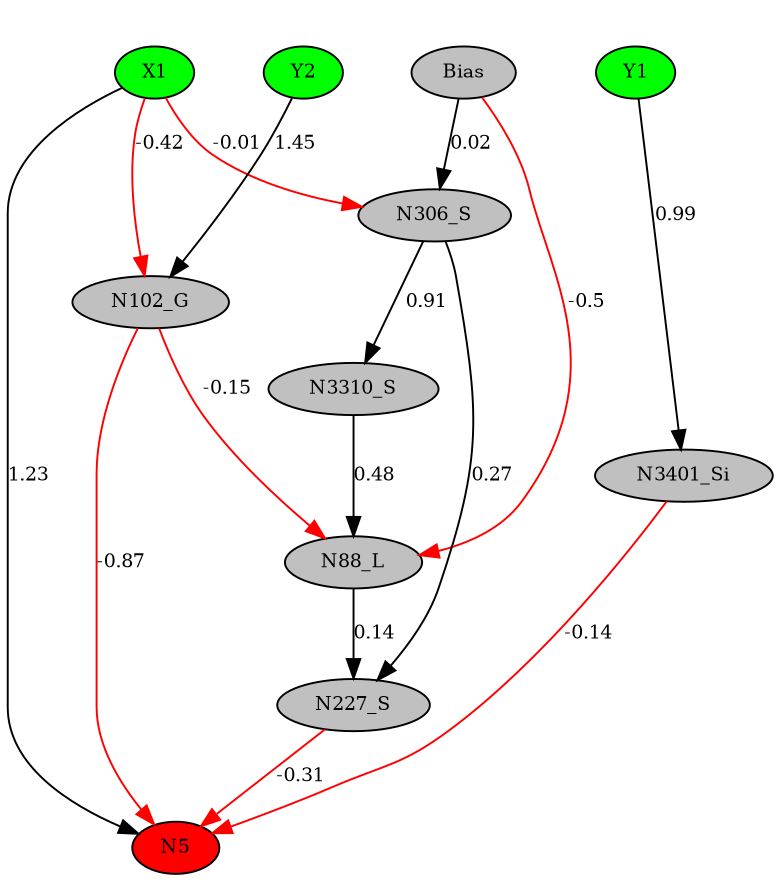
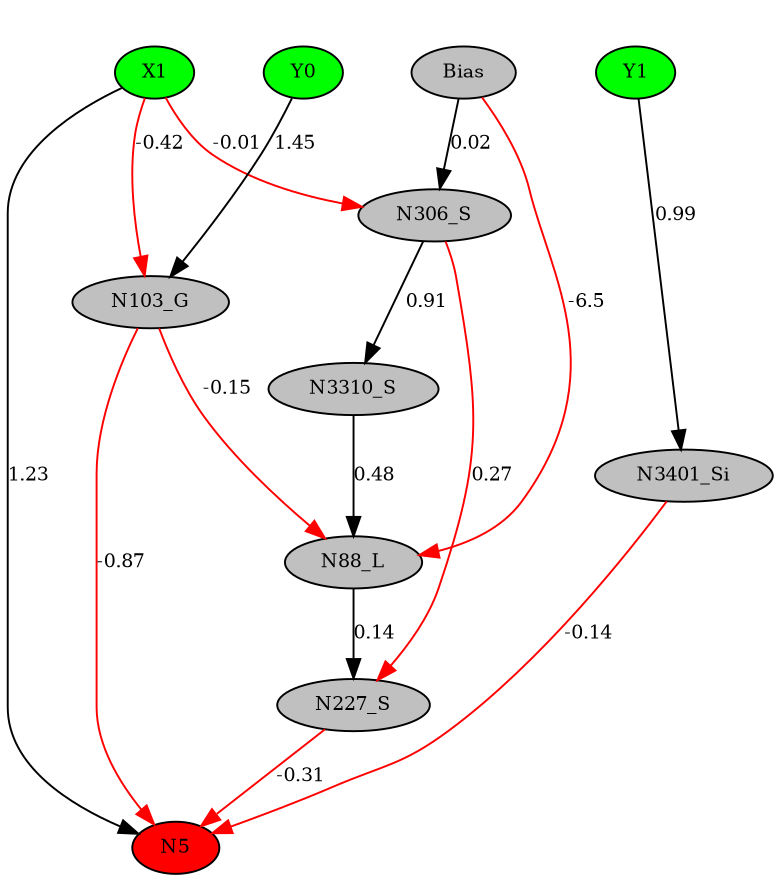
(303, 73) -> (303, 73)
(151, 302) -> (151, 302)
(586, 302) -> (586, 302)
(471, 461) -> (471, 461)
